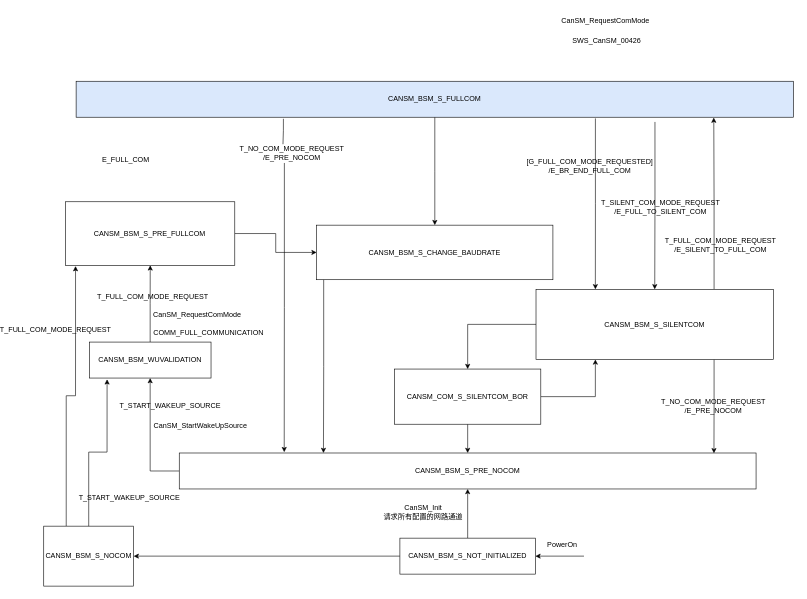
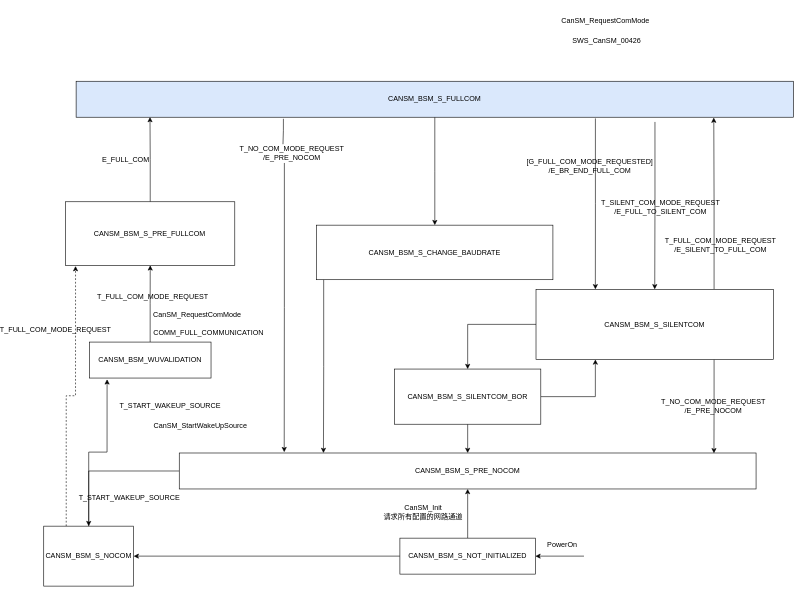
(255, 234) -> (150, 122)
(150, 383) -> (121, 471)
(68, 396) -> (68, 396)
(468, 397) -> (468, 397)
